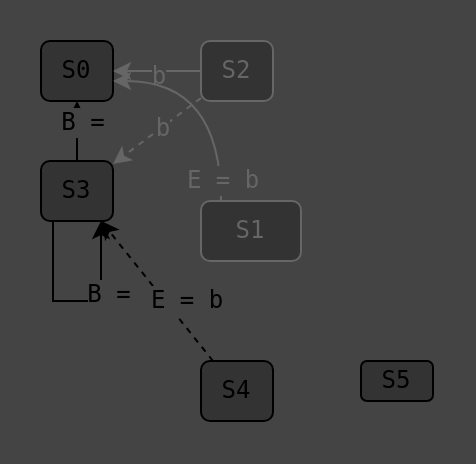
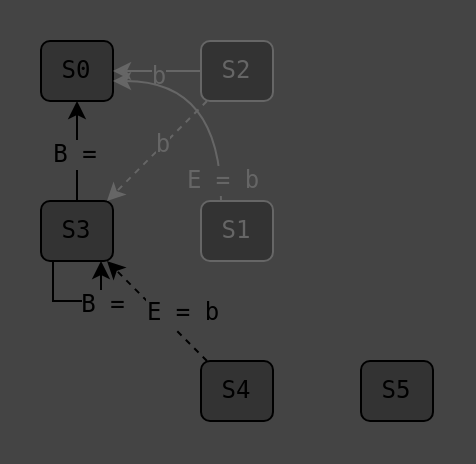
(77, 191) -> (77, 231)
(251, 231) -> (237, 231)
(397, 381) -> (397, 391)
